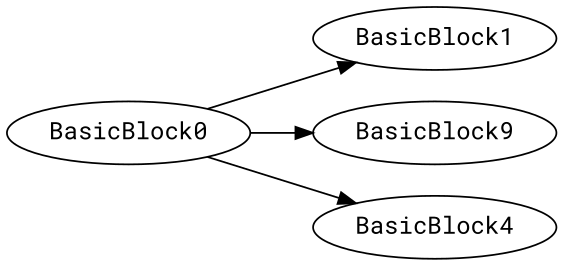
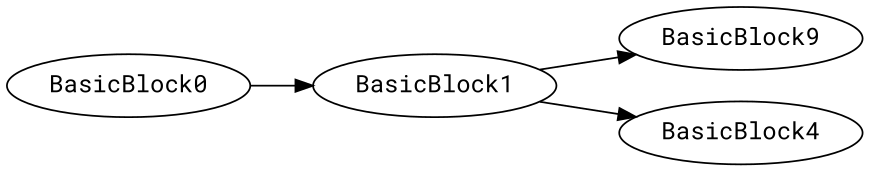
(273, 133) -> (579, 63)
(273, 177) -> (579, 108)
